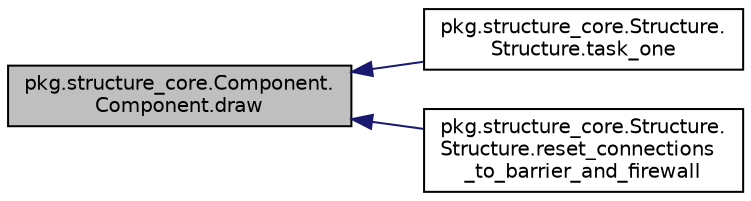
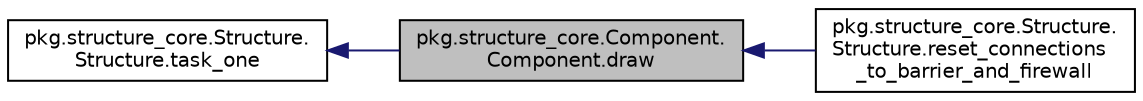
(398, 65) -> (374, 50)
